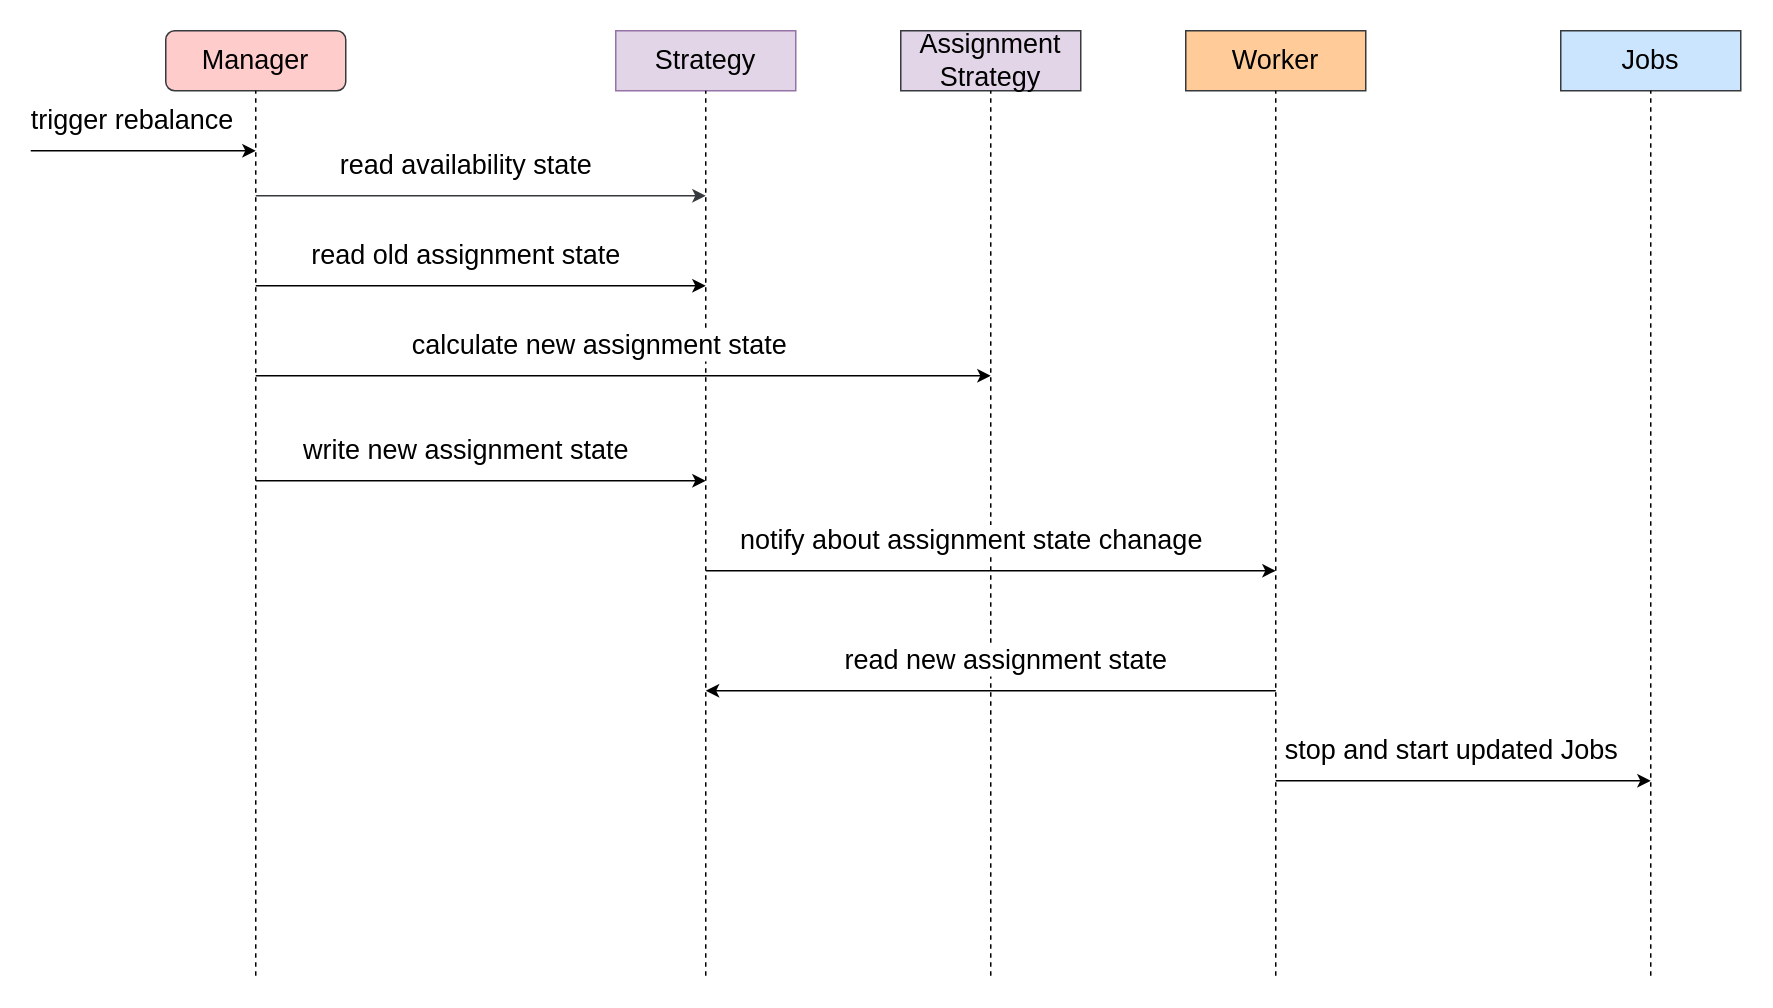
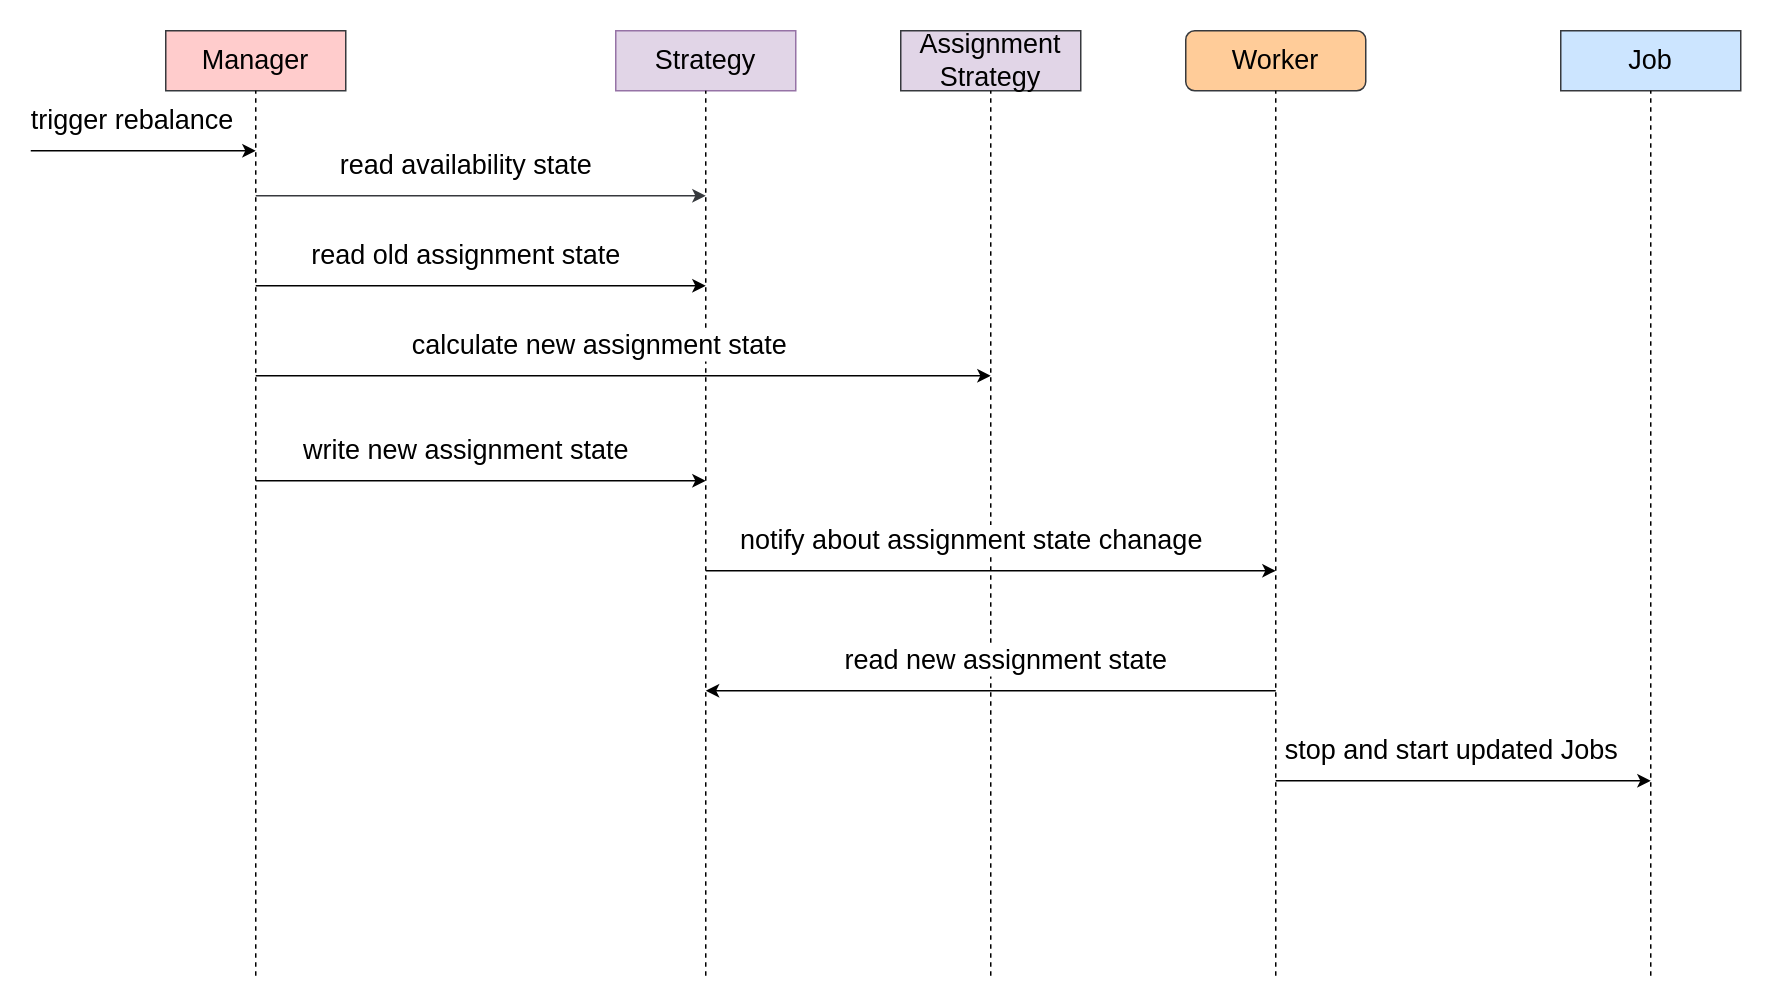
(256, 61) -> (256, 61)
(1276, 61) -> (1276, 61)
(1651, 61) -> (1651, 61)
